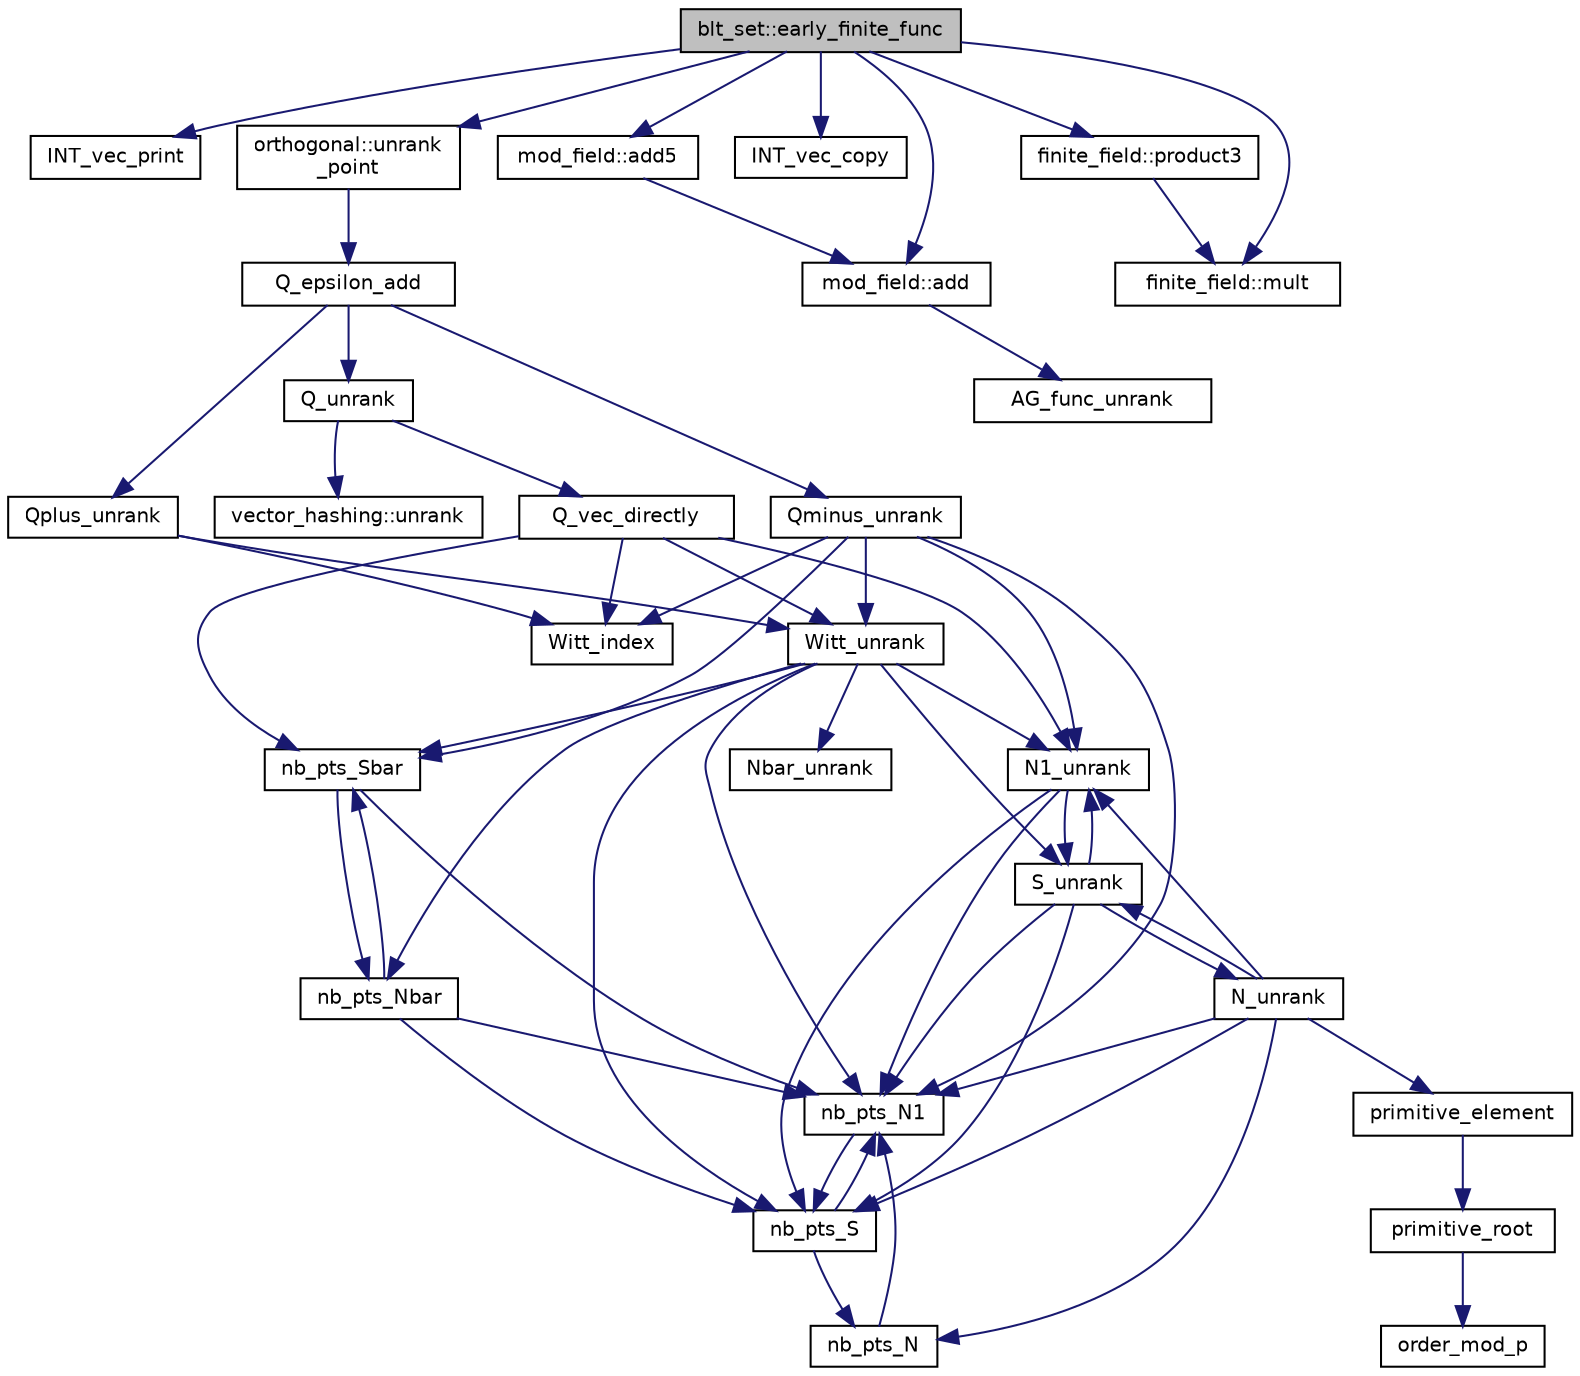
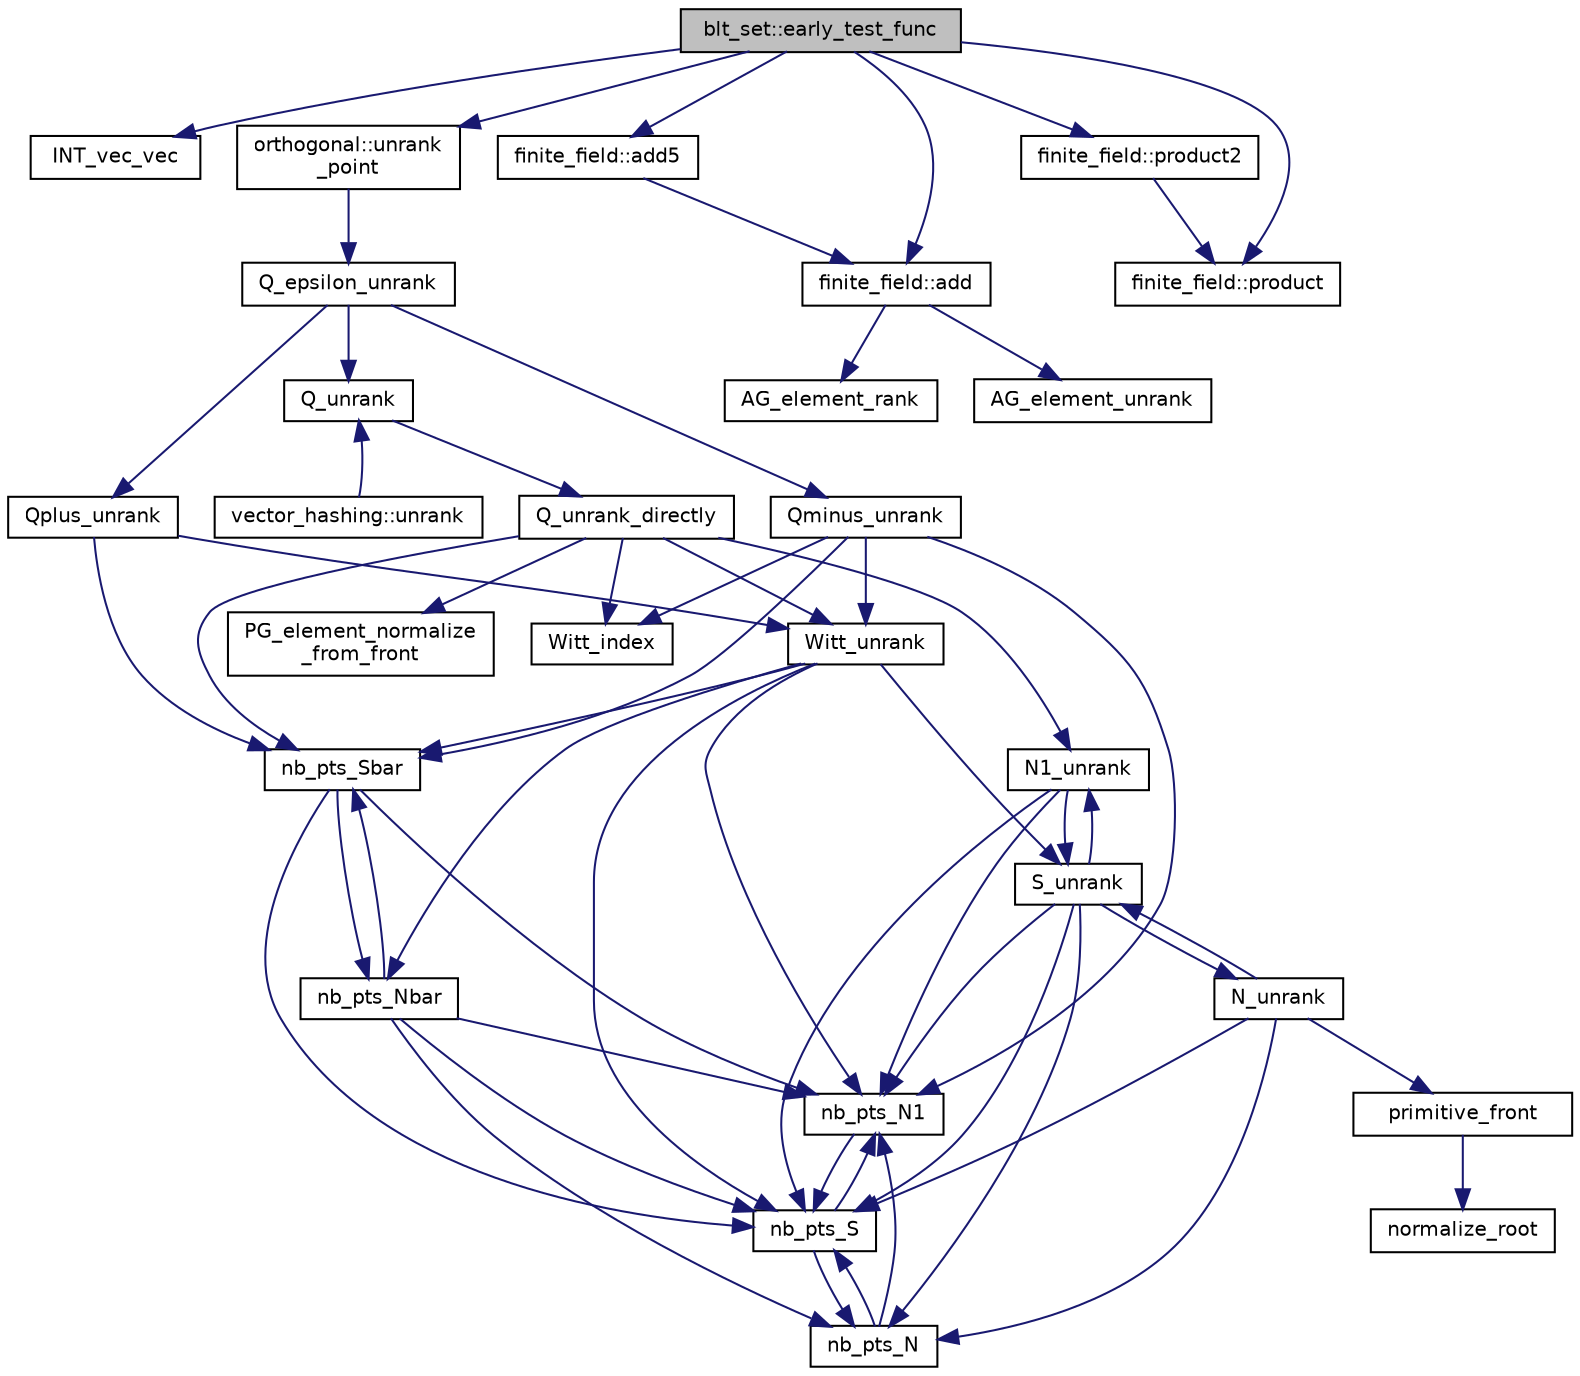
(821, 31) -> (821, 31)
(116, 157) -> (116, 157)
(598, 157) -> (598, 157)
(821, 157) -> none
(1140, 157) -> (1140, 157)
(349, 284) -> (349, 284)
(896, 284) -> (896, 284)
(1228, 284) -> (1228, 284)
none -> (831, 401)
(1093, 401) -> (1093, 401)
(335, 449) -> (362, 469)
(627, 517) -> (627, 517)
(391, 582) -> (136, 668)
(1026, 608) -> none
none -> (361, 644)
(963, 702) -> none
(811, 770) -> none
(1185, 892) -> none
(1087, 1054) -> none
(1463, 1114) -> (1463, 1114)
none -> (373, 1116)
none -> (1028, 1122)
none -> (558, 1182)
(1463, 1231) -> (1463, 1231)
none -> (862, 1296)
(1463, 1346) -> none
